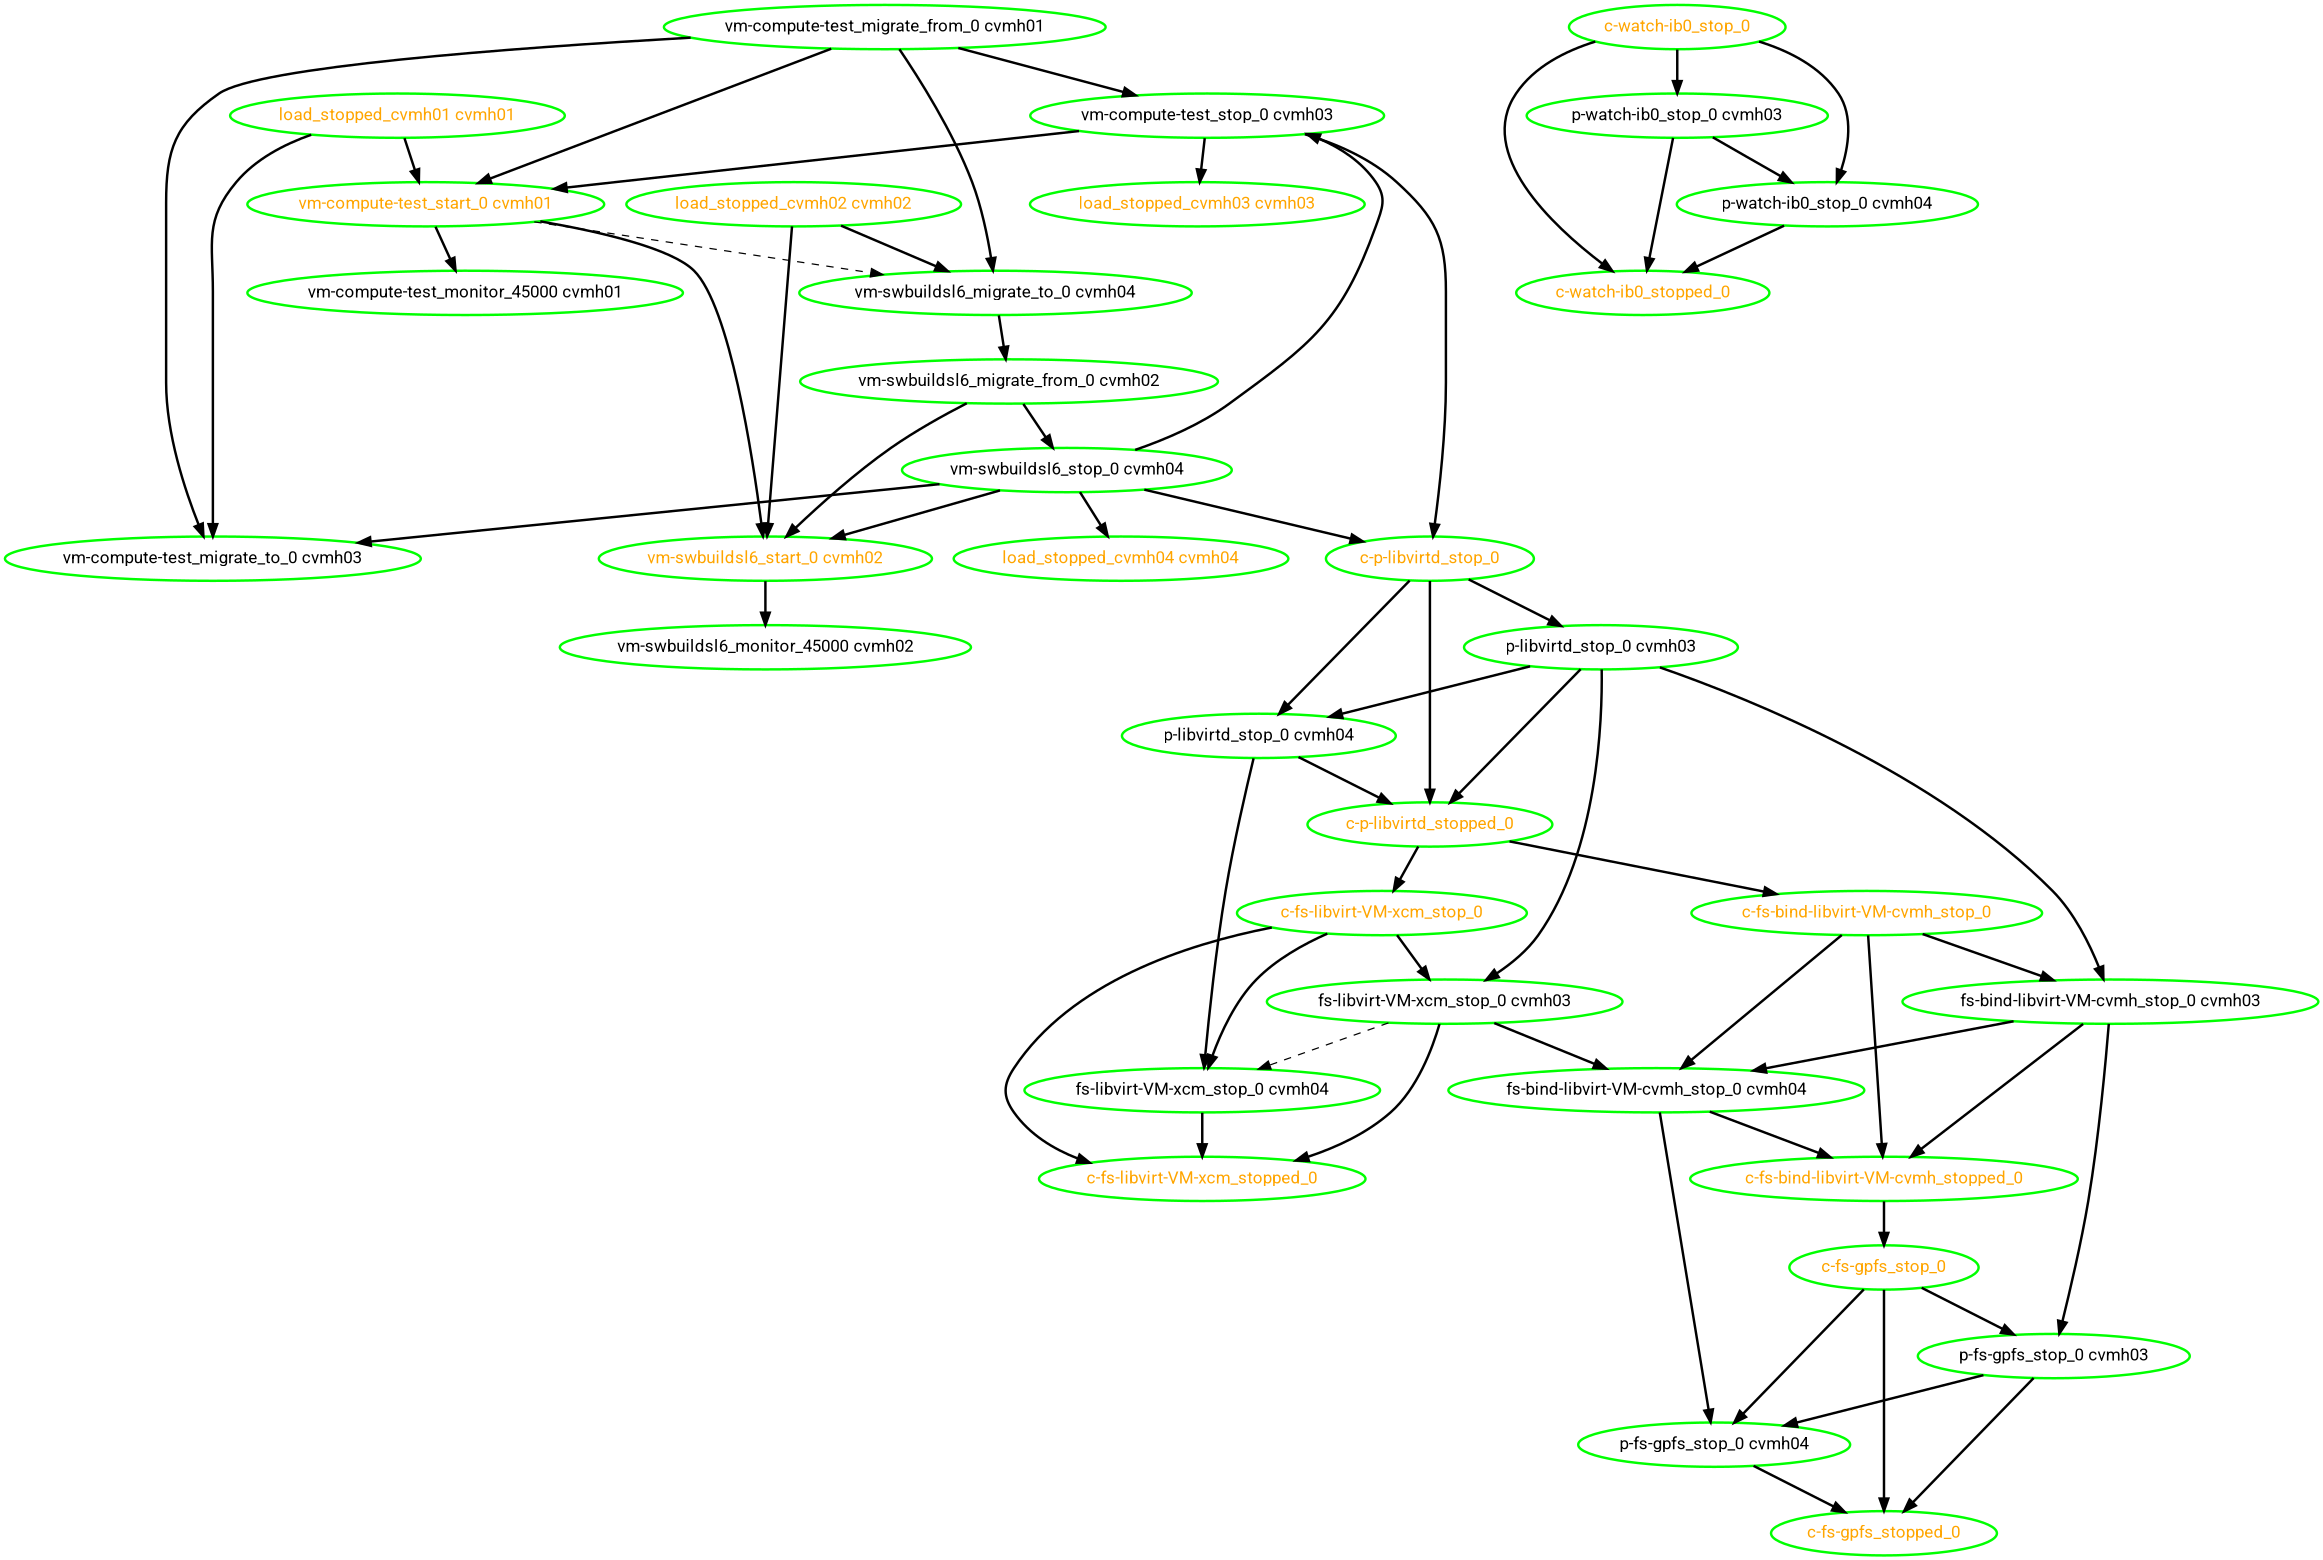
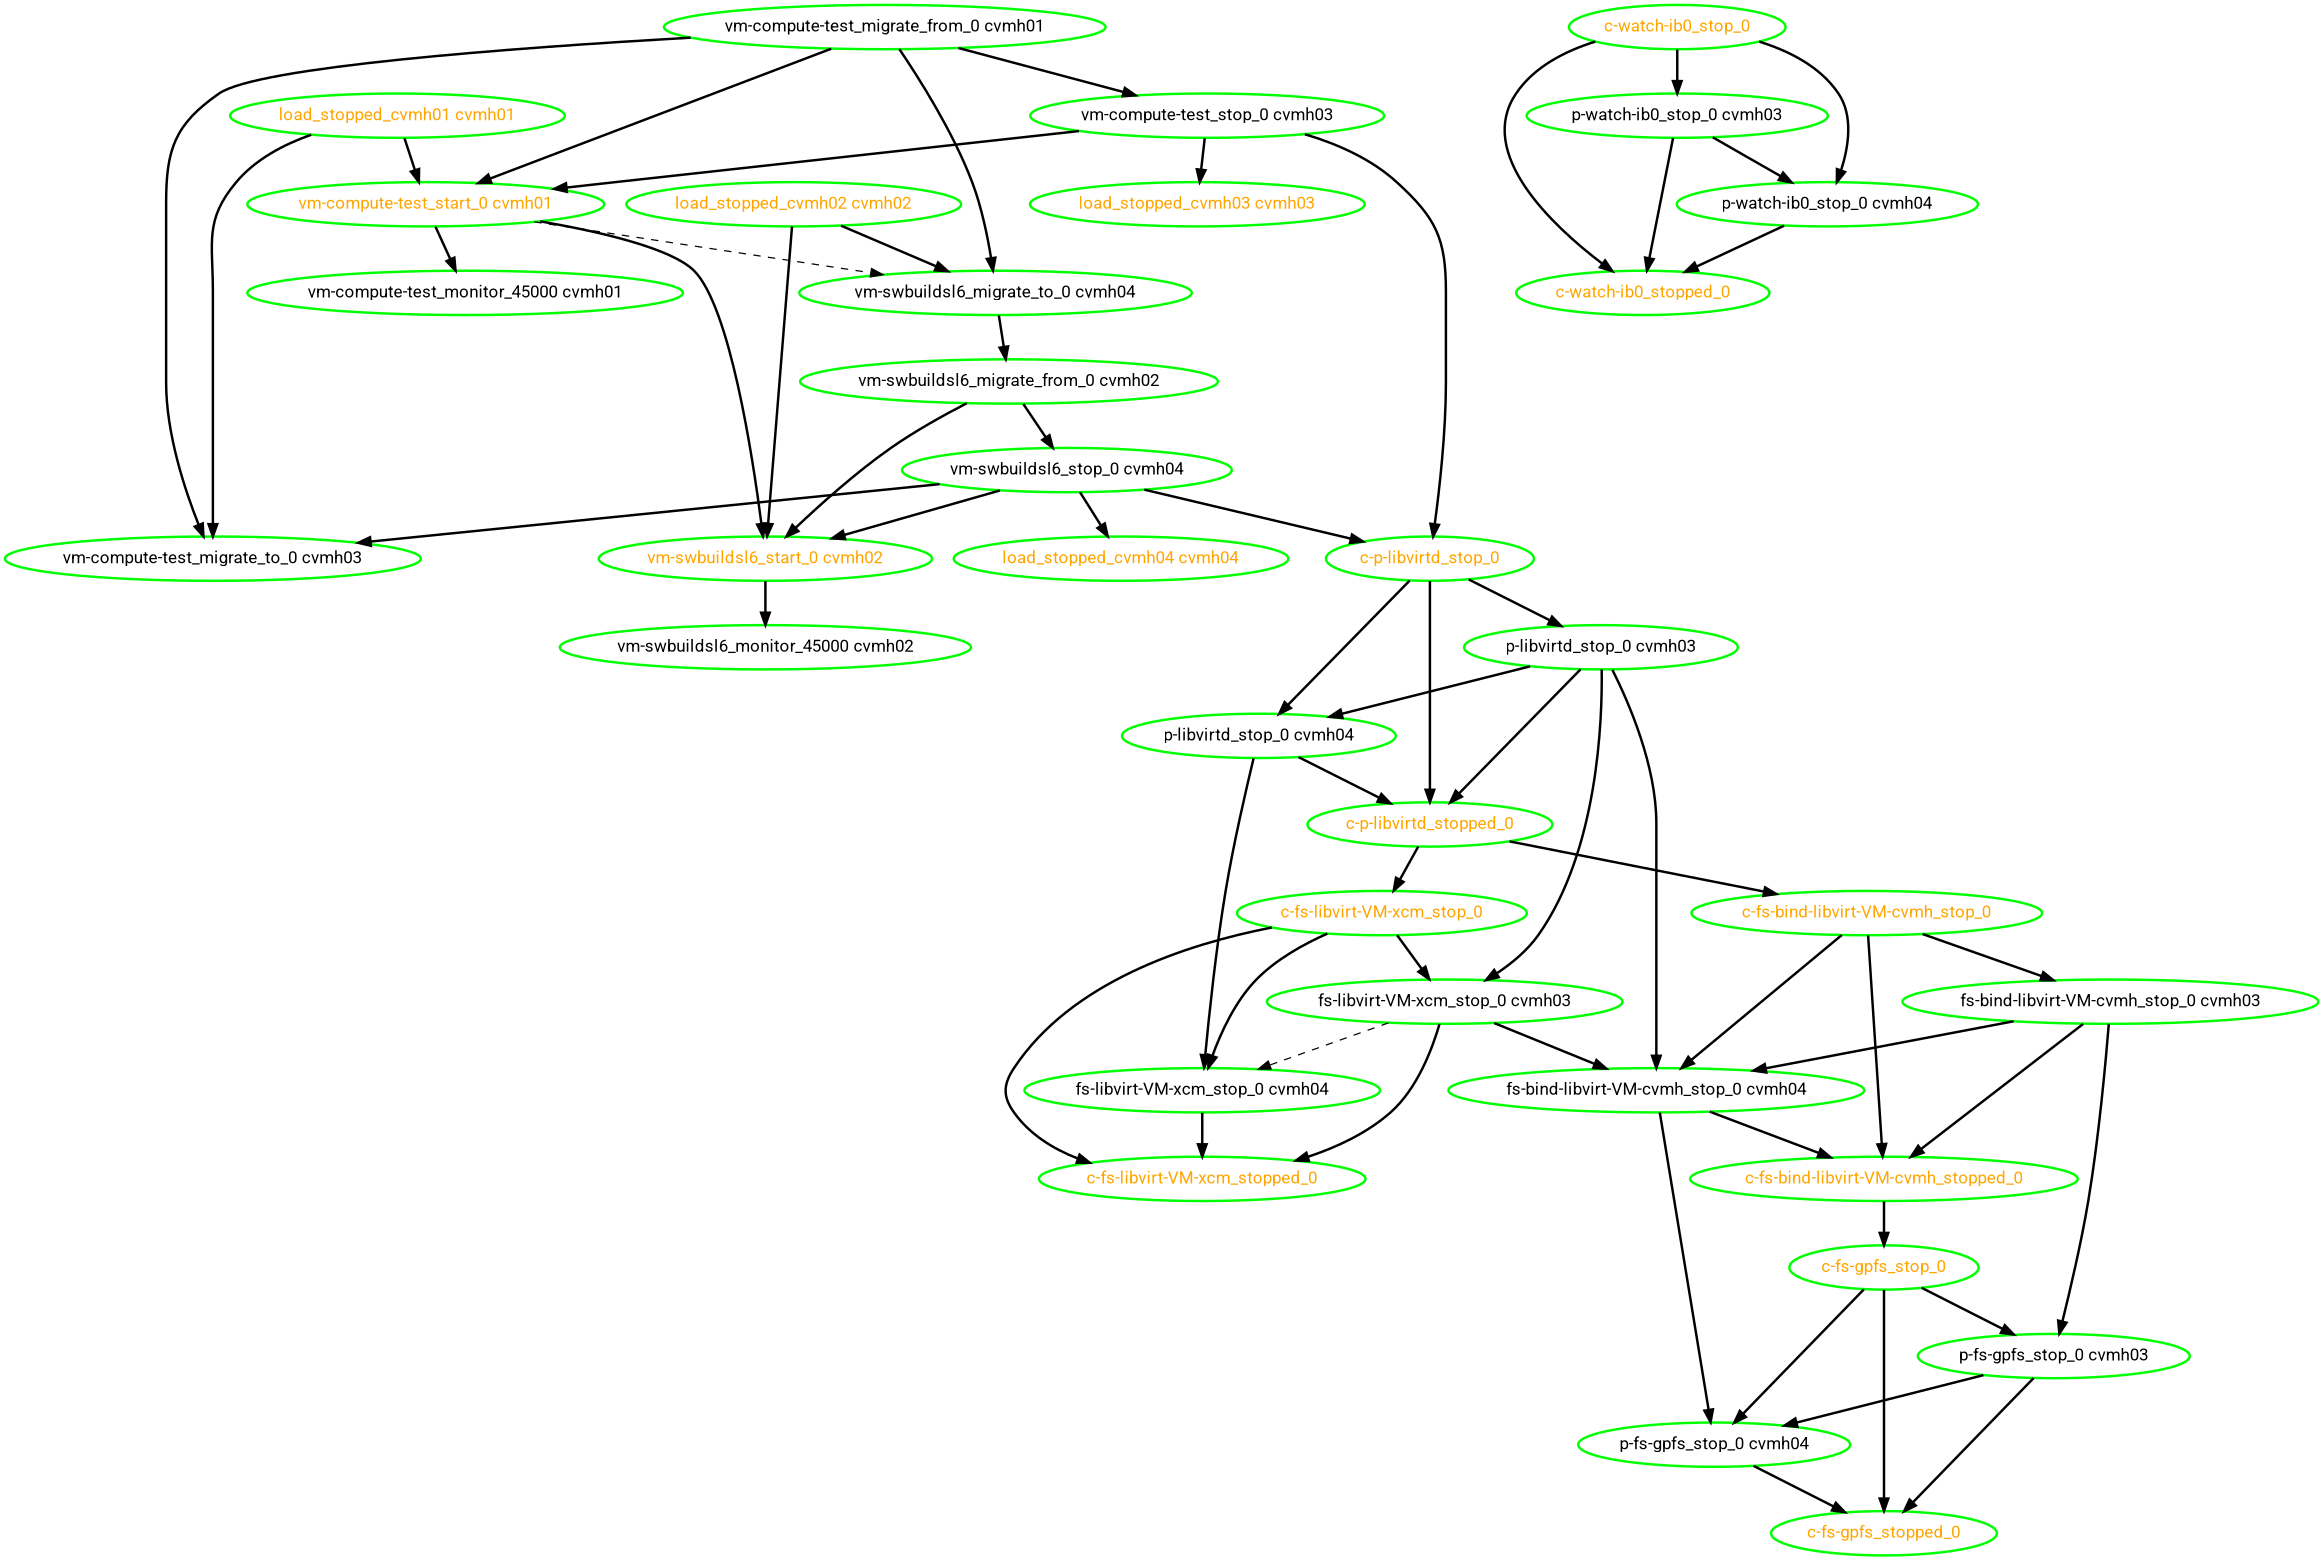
(1324, 324) -> none
(1907, 781) -> (1656, 859)
